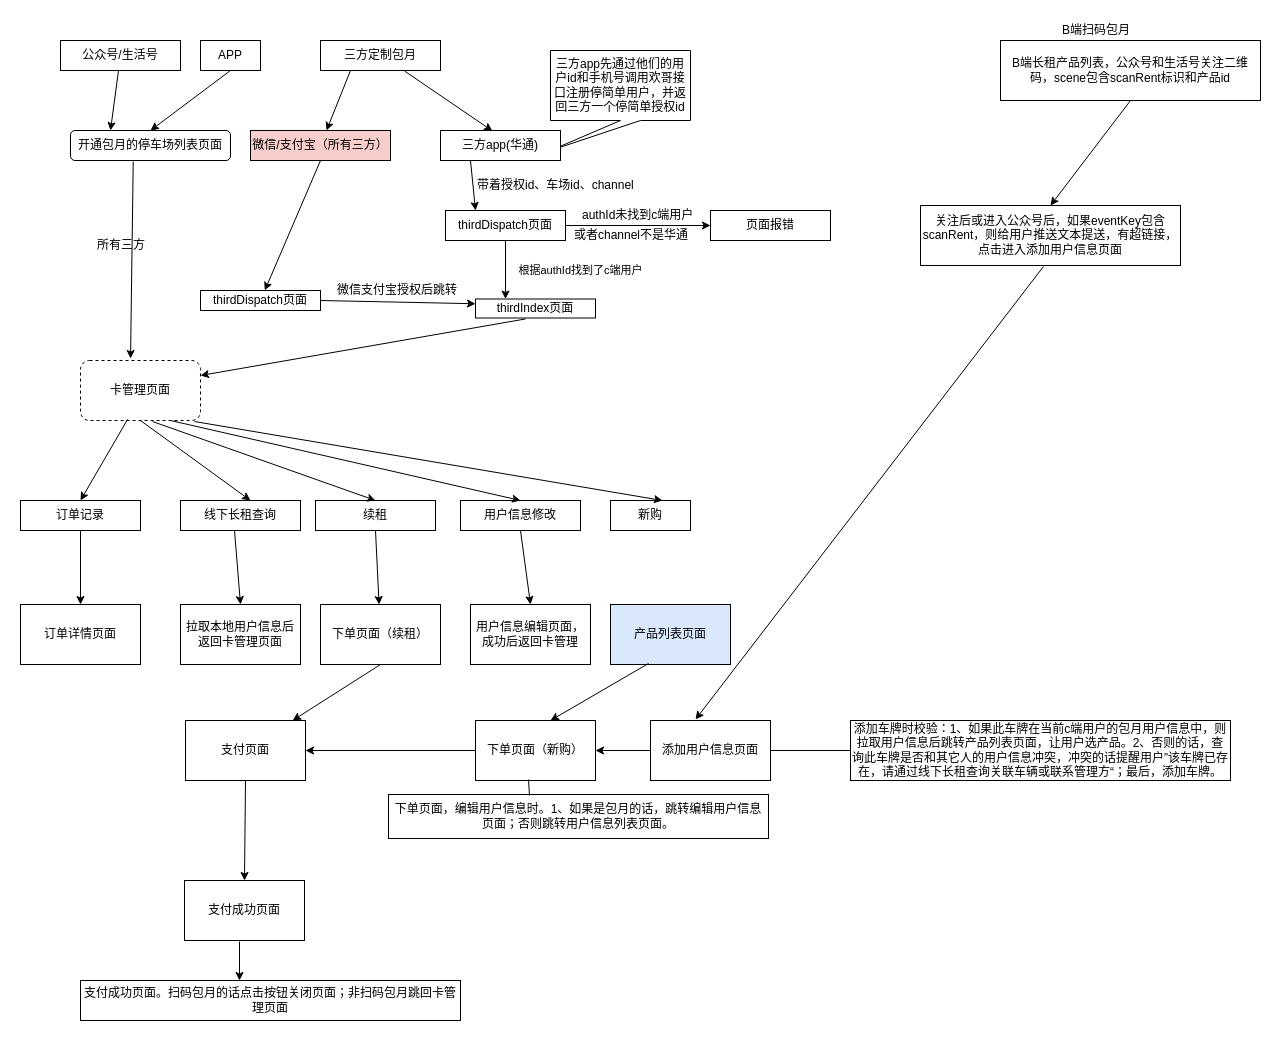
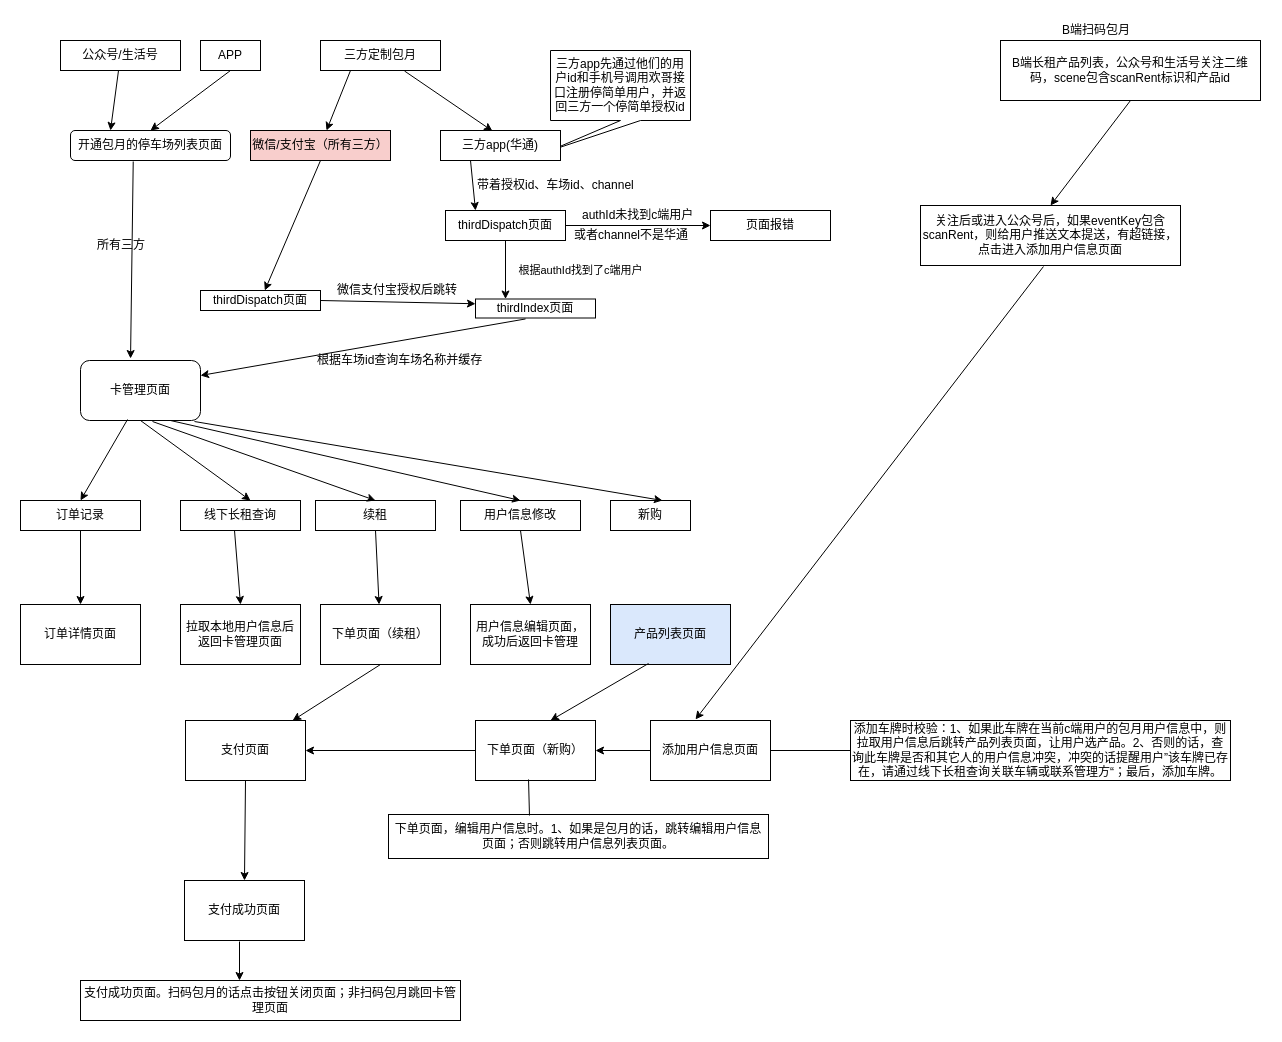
none -> (406, 361)
(141, 391) -> (141, 391)
(579, 817) -> (579, 837)
